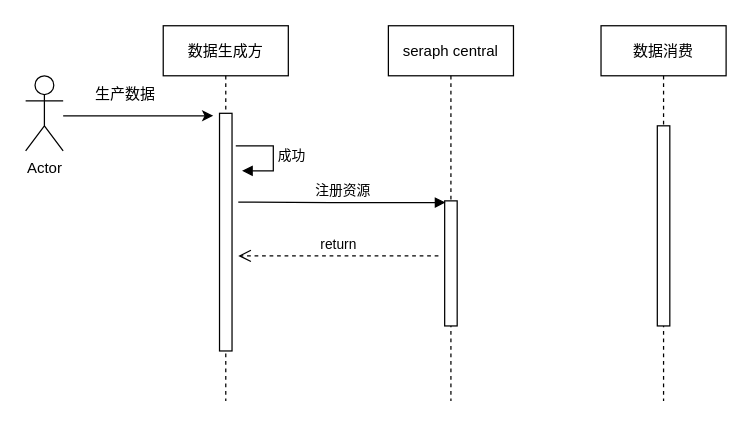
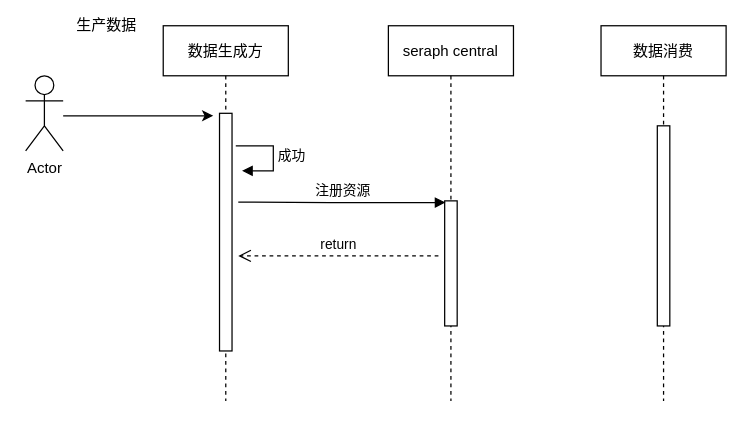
(126, 94) -> (107, 26)
